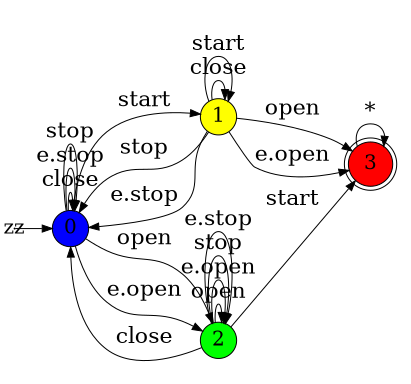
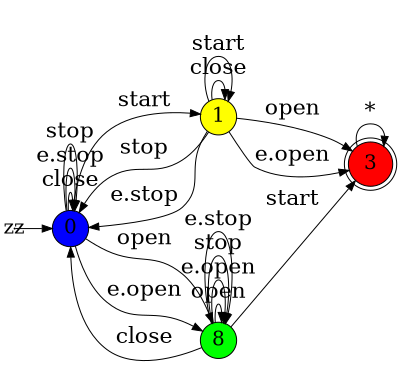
(219, 340) -> (219, 340)
